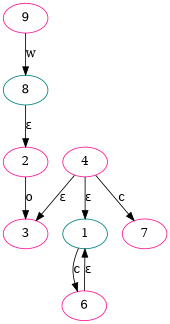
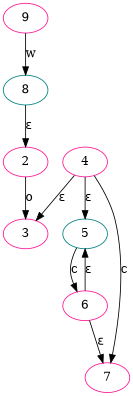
(85, 234) -> (85, 234)
none -> (95, 338)
